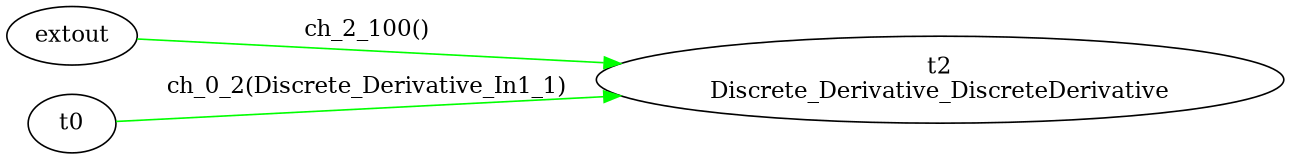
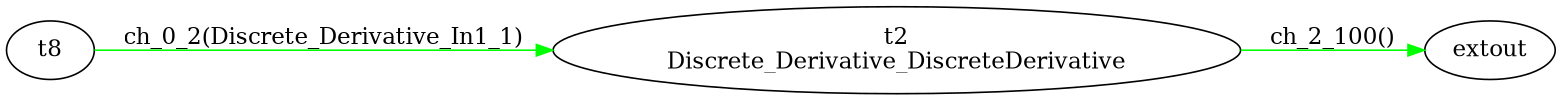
(371, 51) -> (1324, 50)
(72, 124) -> (50, 50)
